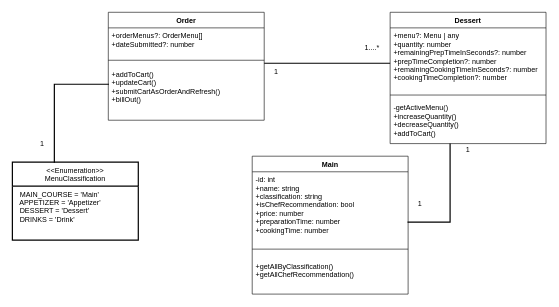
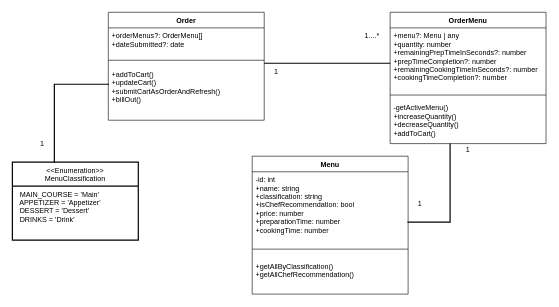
(468, 20) -> (468, 20)
(160, 36) -> (160, 36)
(372, 48) -> (372, 36)
(330, 164) -> (330, 164)
